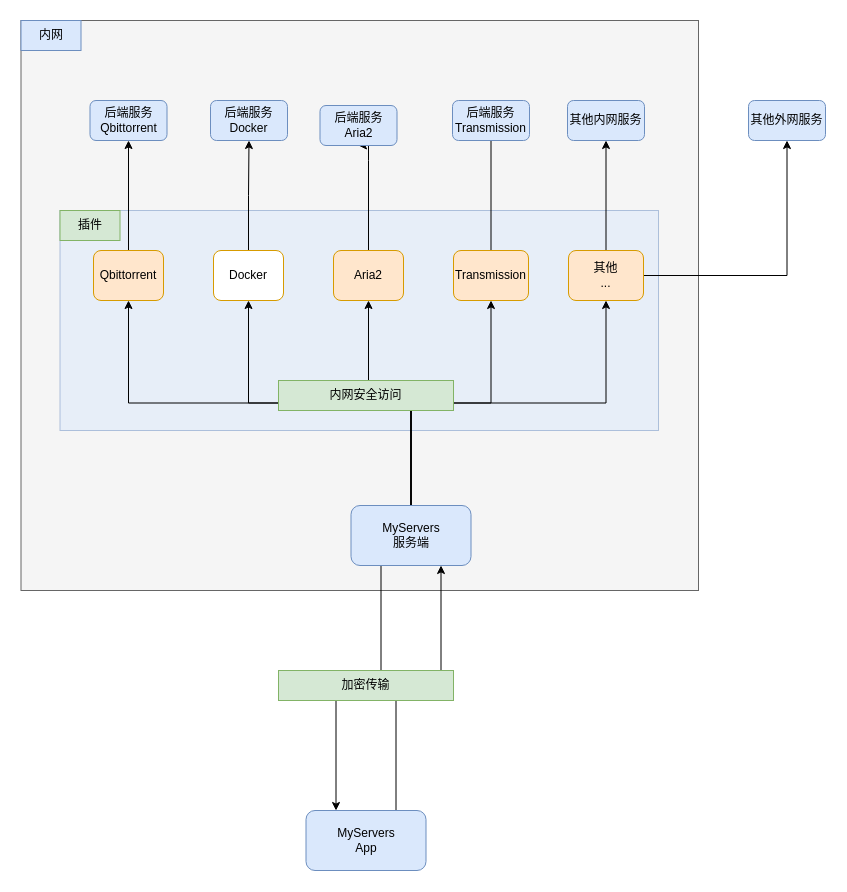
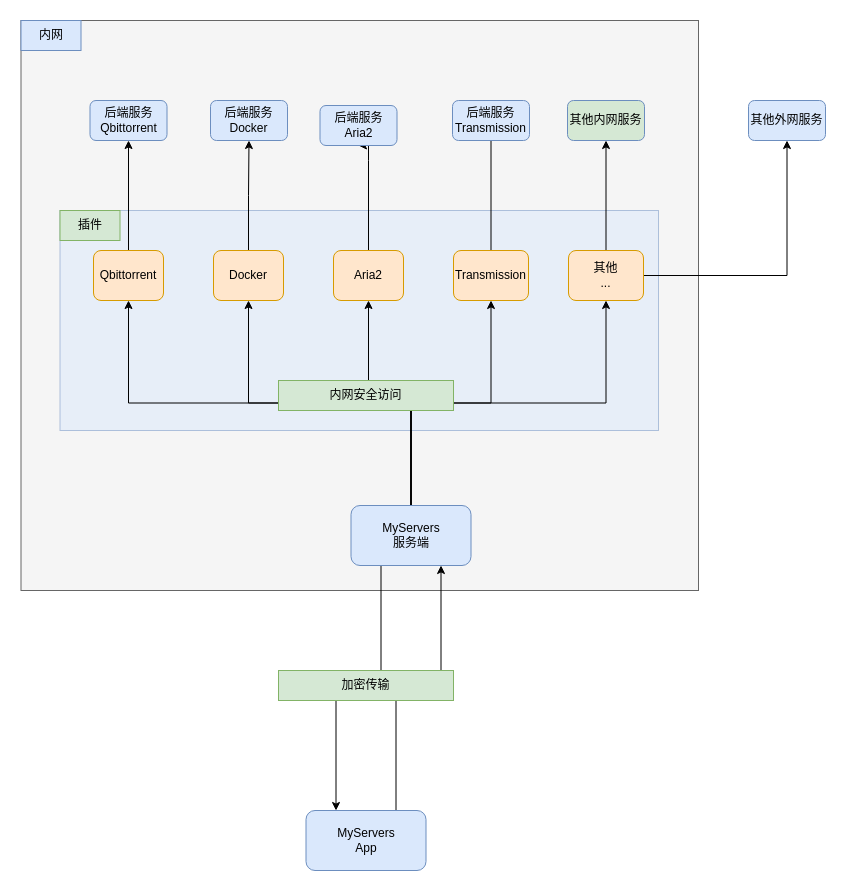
(606, 121) -> (606, 121)
(249, 276) -> (249, 276)
